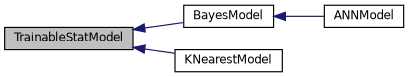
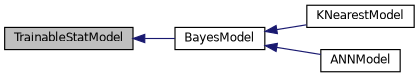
(160, 51) -> (292, 27)
